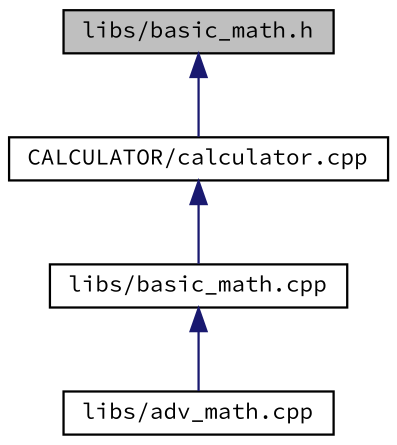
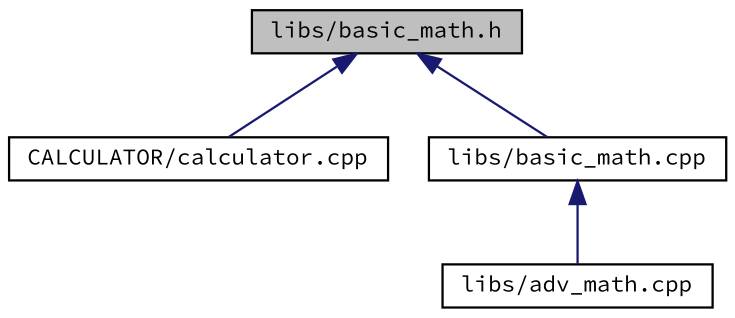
(199, 234) -> (492, 101)
